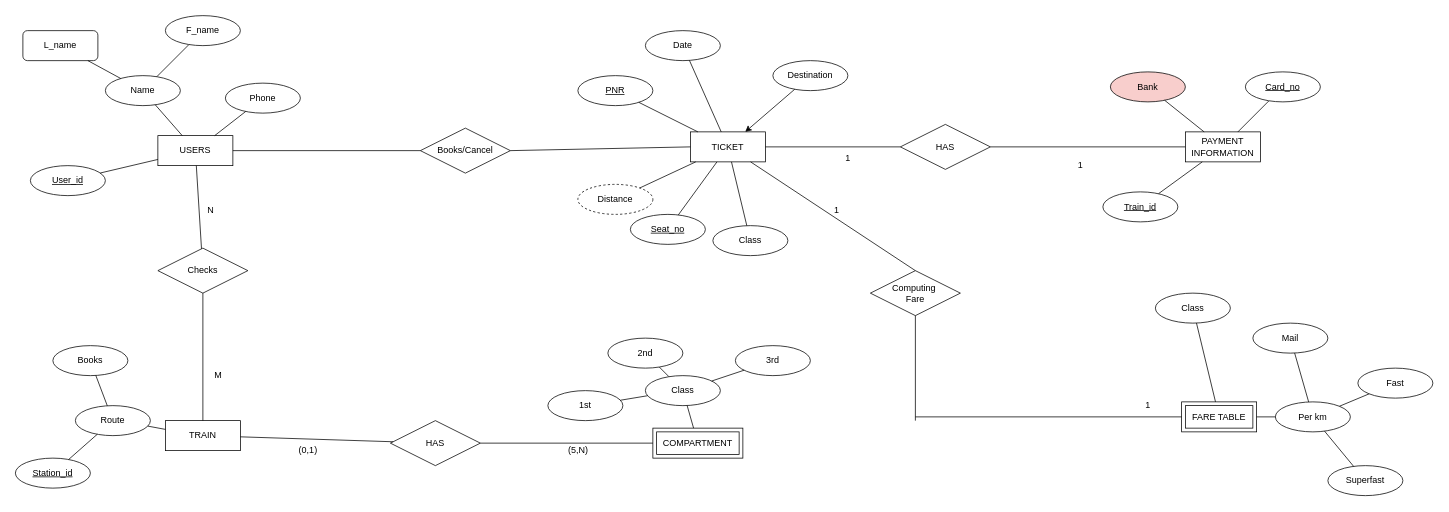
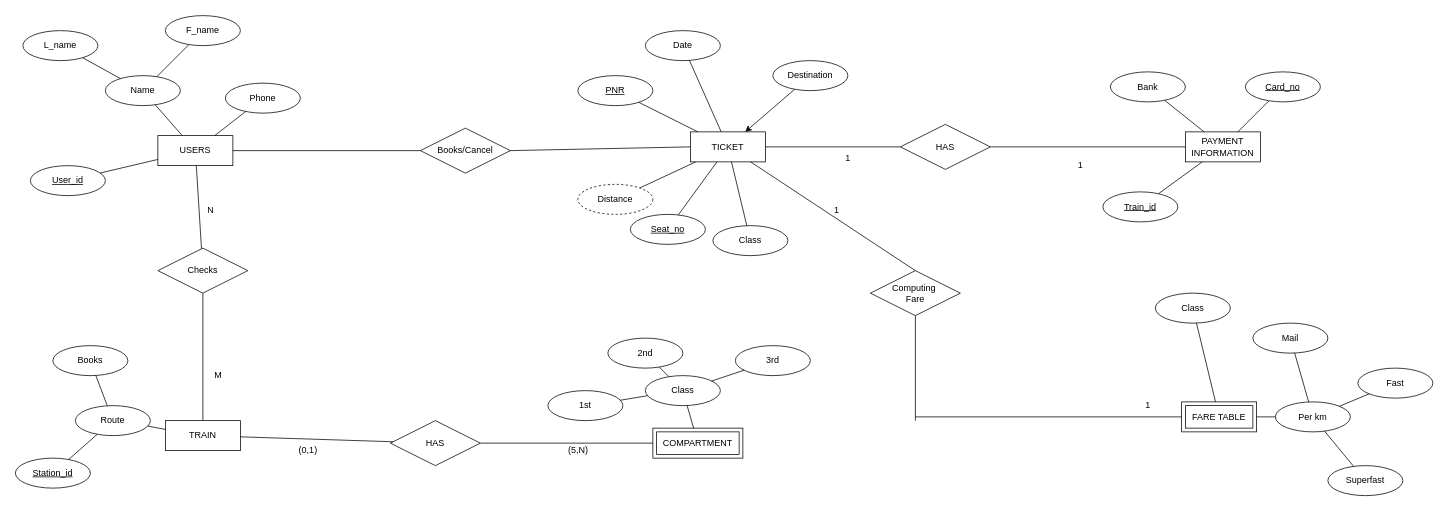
(60, 45) -> (60, 45)
(1148, 87) -> (1148, 87)
